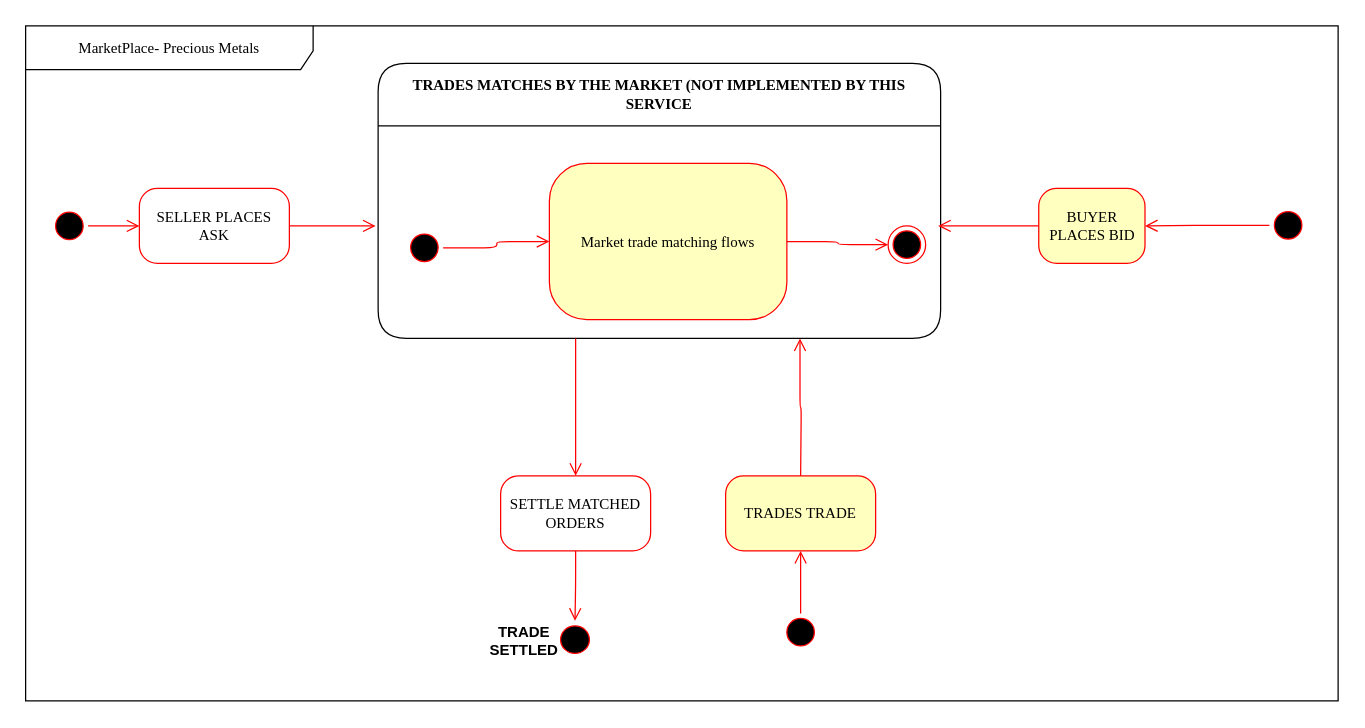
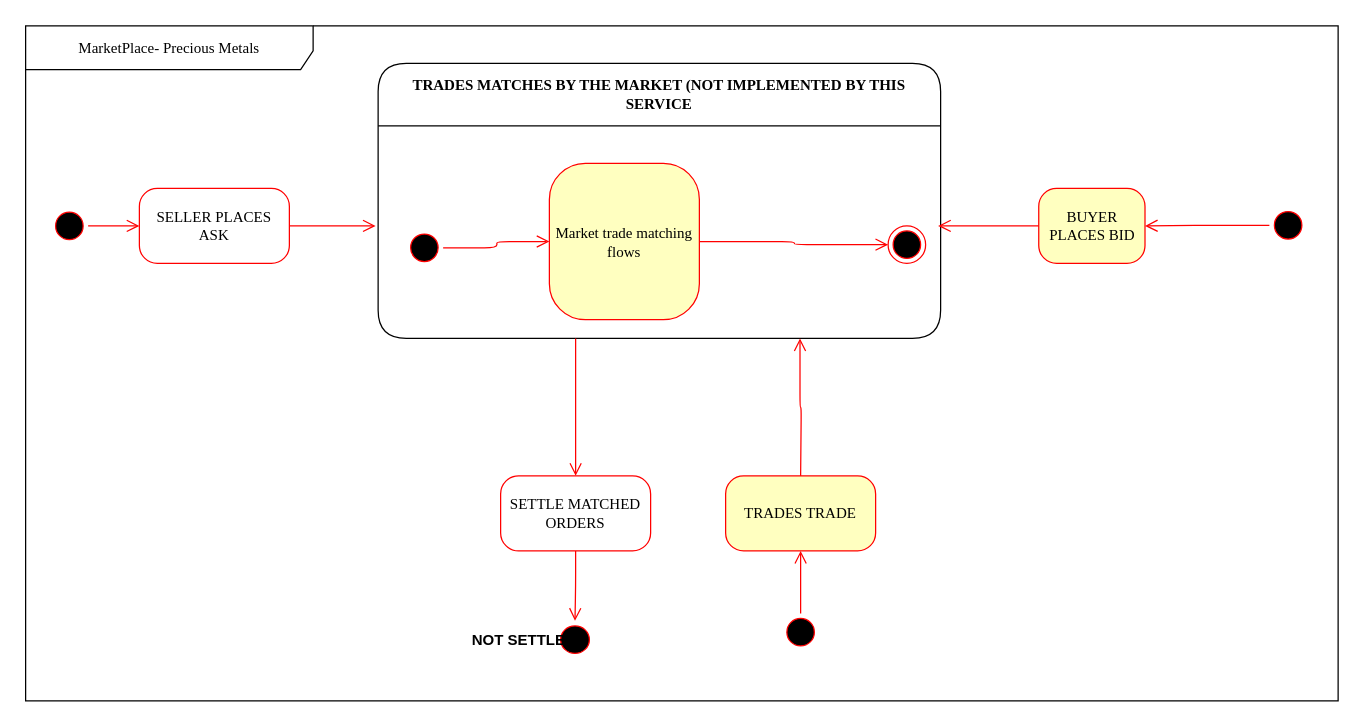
(668, 241) -> (624, 241)
(524, 641) -> (524, 641)
